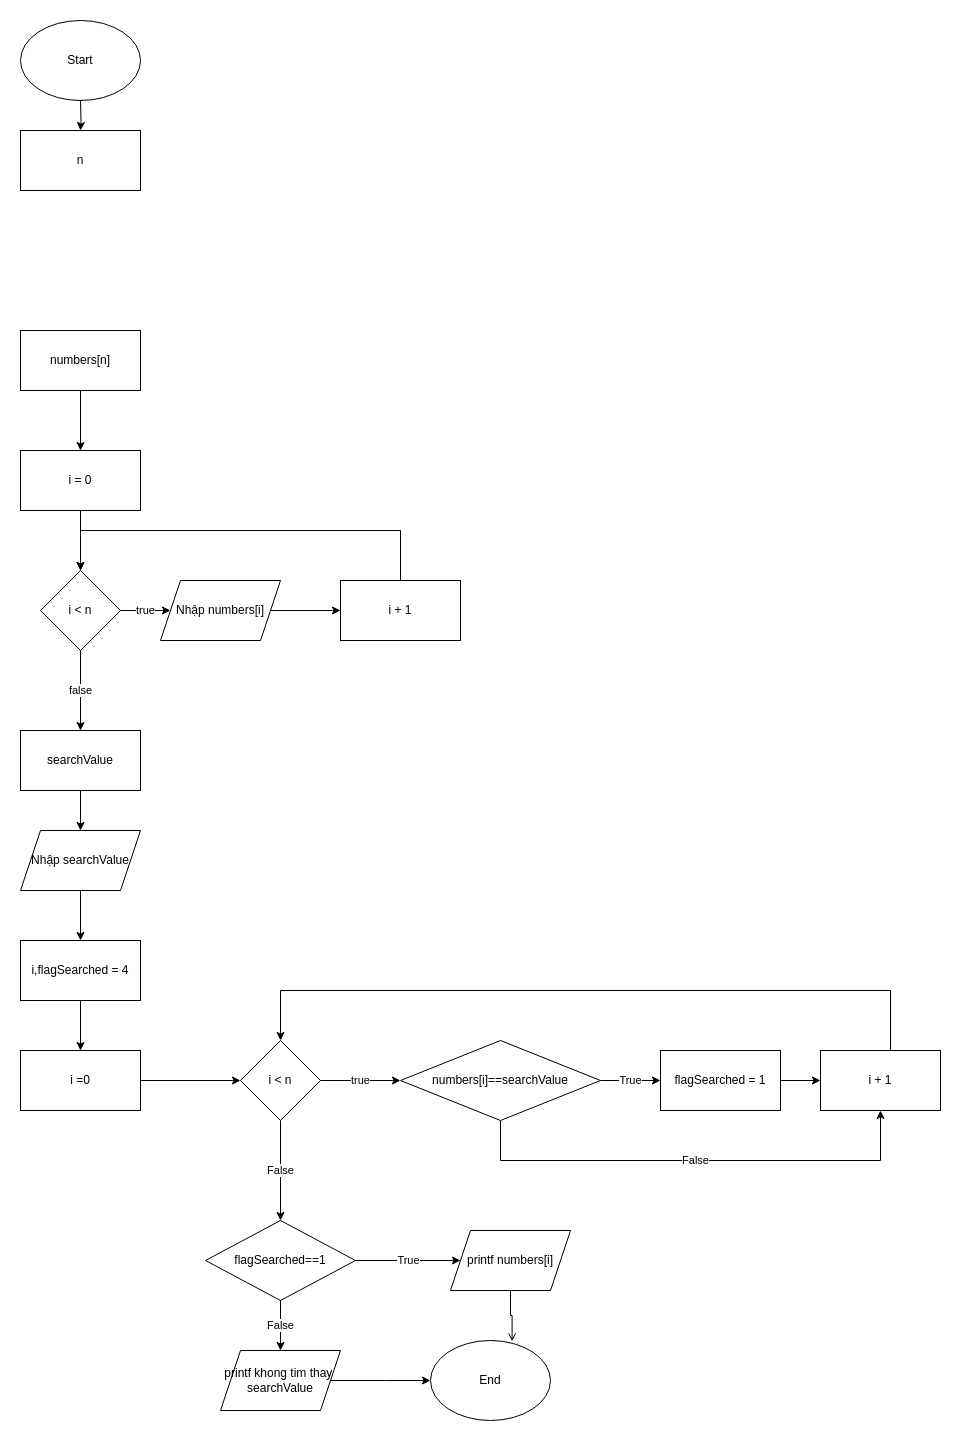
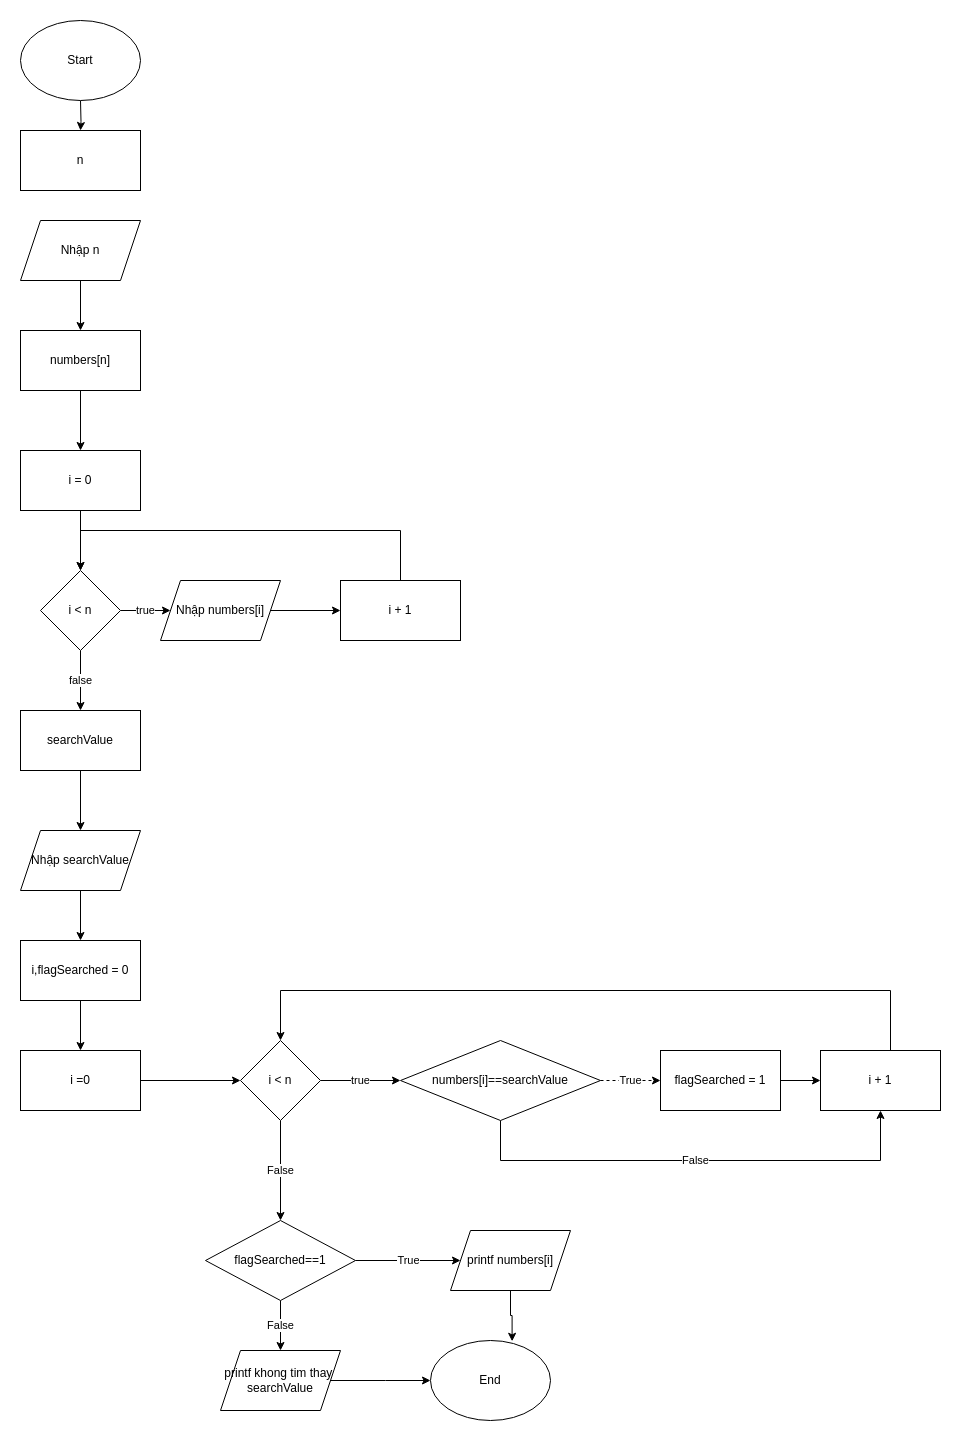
none -> (81, 251)
none -> (81, 302)
(81, 761) -> (81, 741)
(81, 971) -> (81, 971)
(611, 1081) -> (611, 1081)
(512, 1334) -> (512, 1333)
